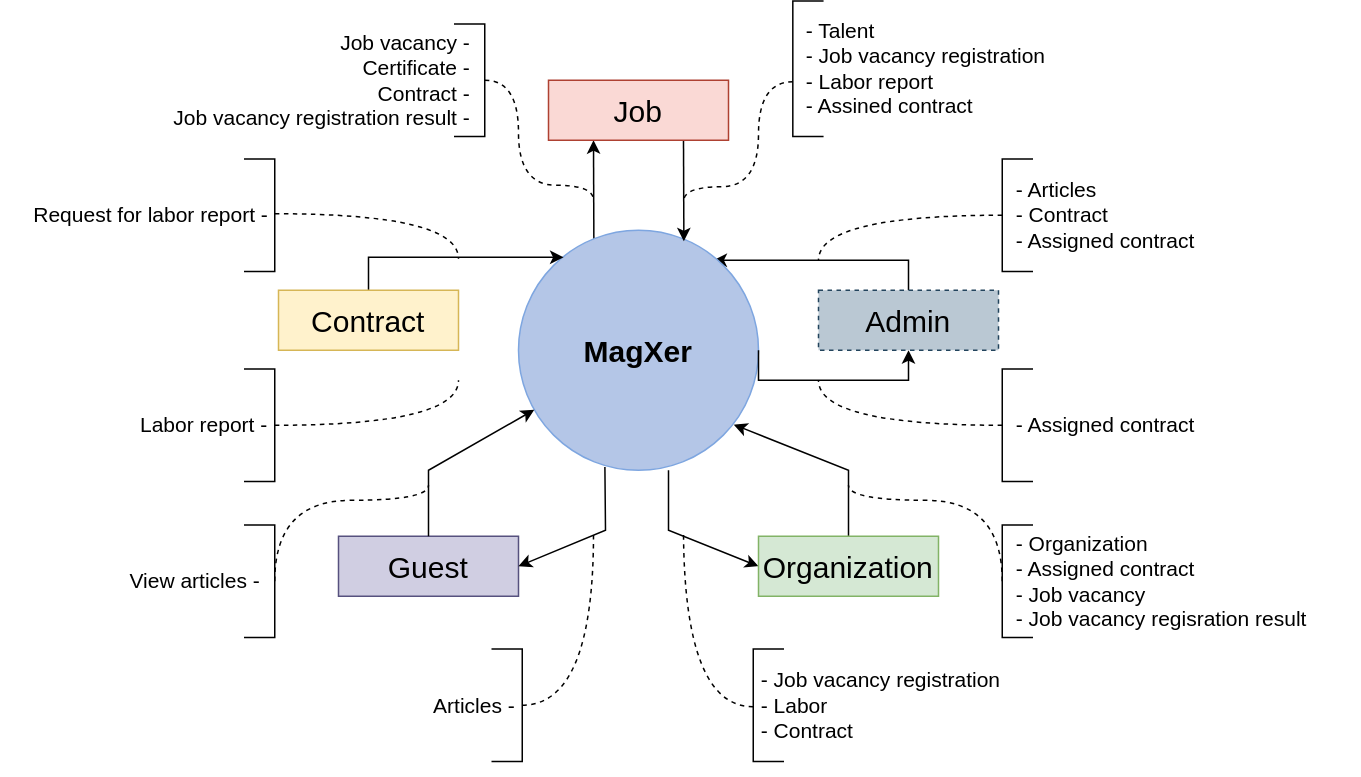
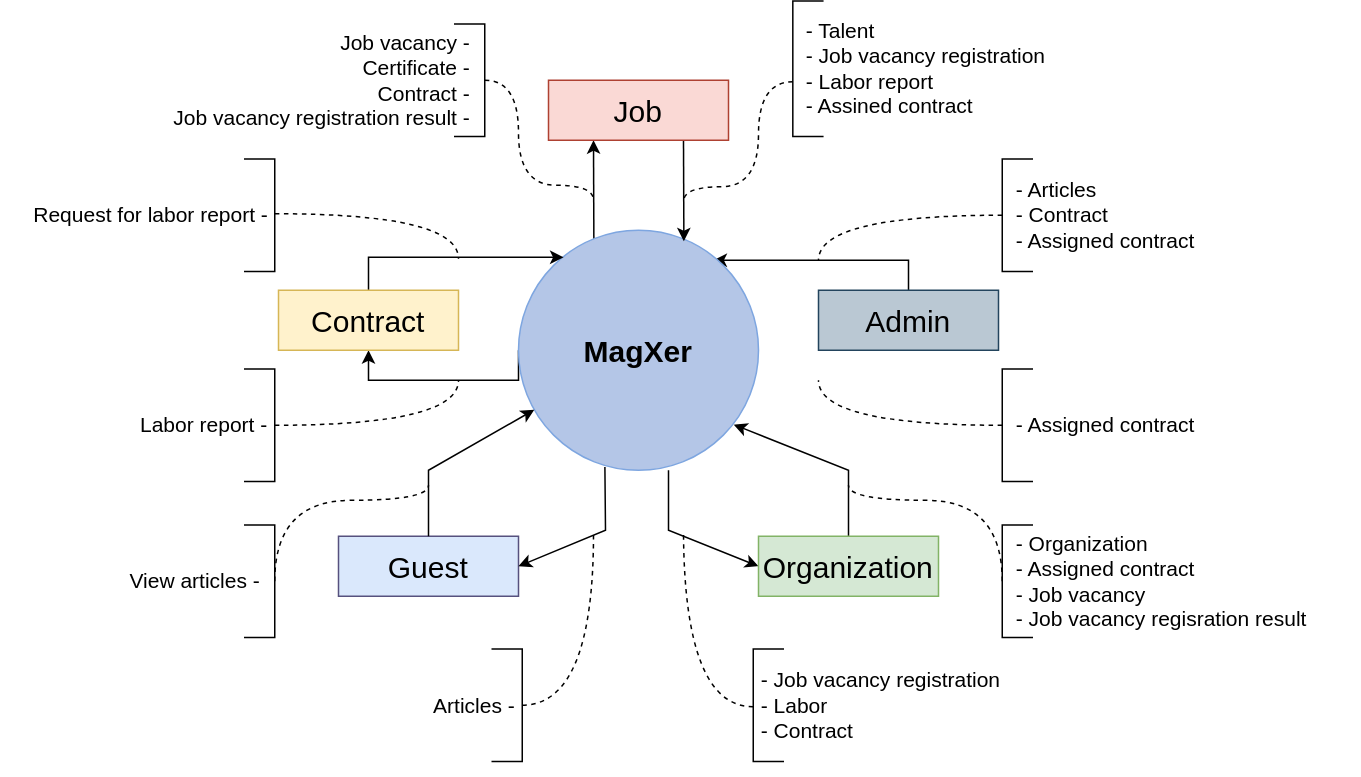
(908, 320) -> (908, 320)
none -> (442, 380)
(828, 380) -> none
(428, 566) -> (428, 566)
